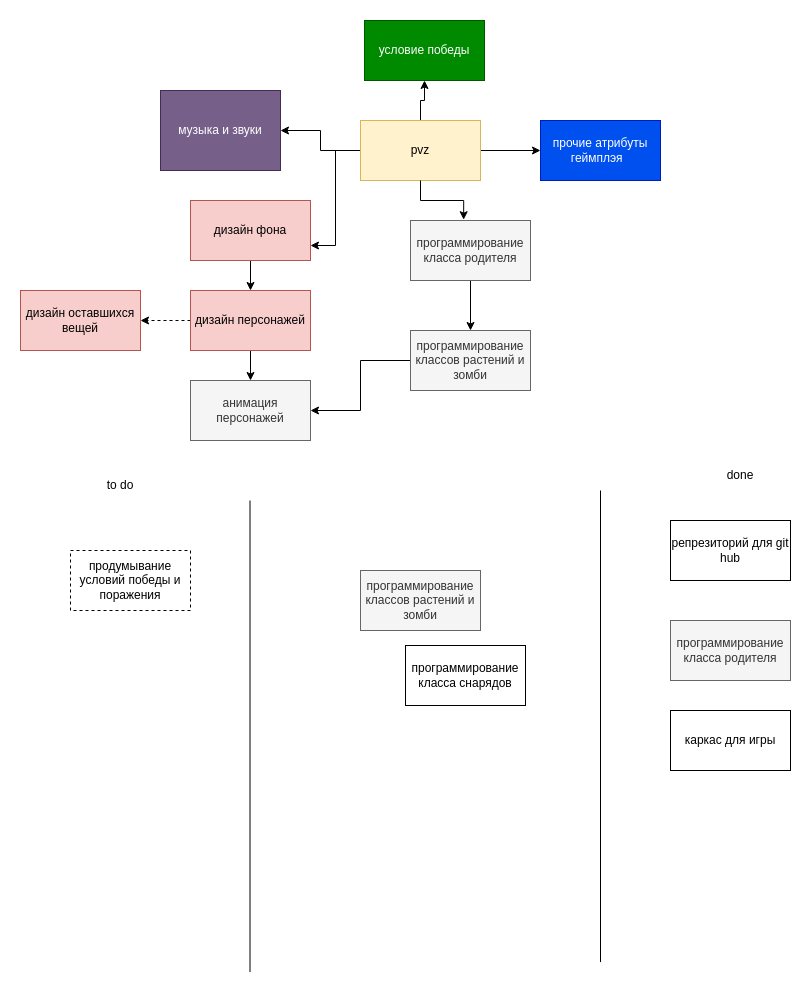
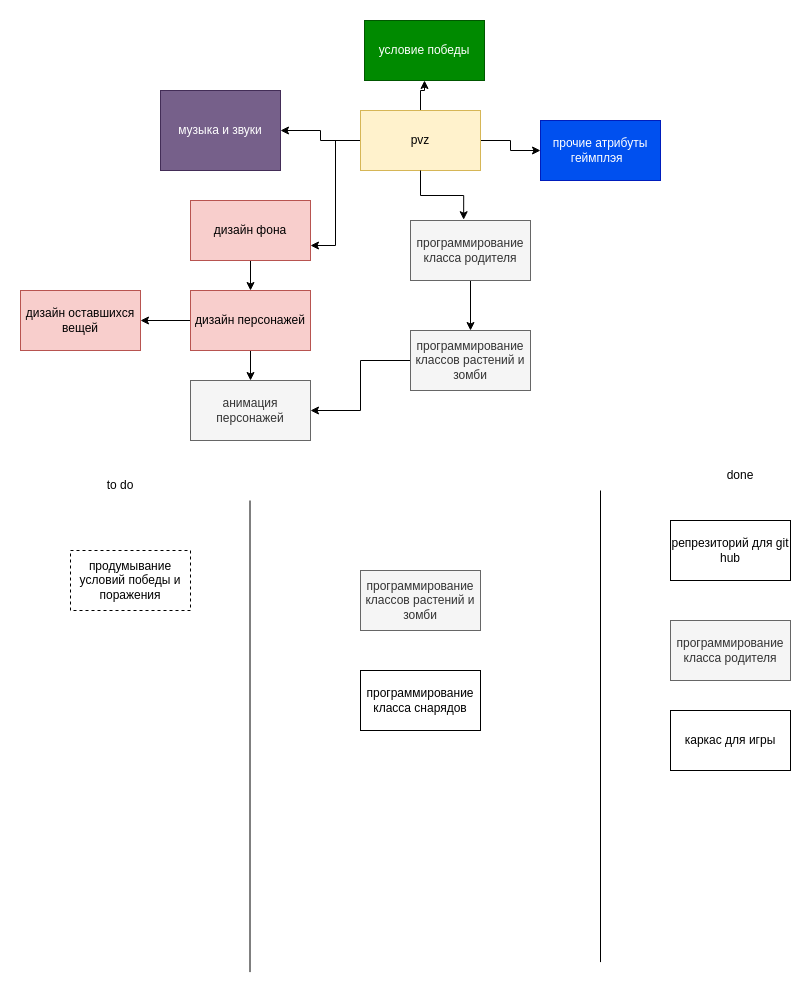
(421, 151) -> (421, 141)
(168, 321) -> (168, 321)
(466, 676) -> (421, 701)
